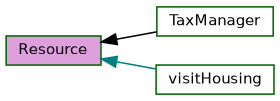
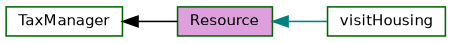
(137, 36) -> (158, 21)
